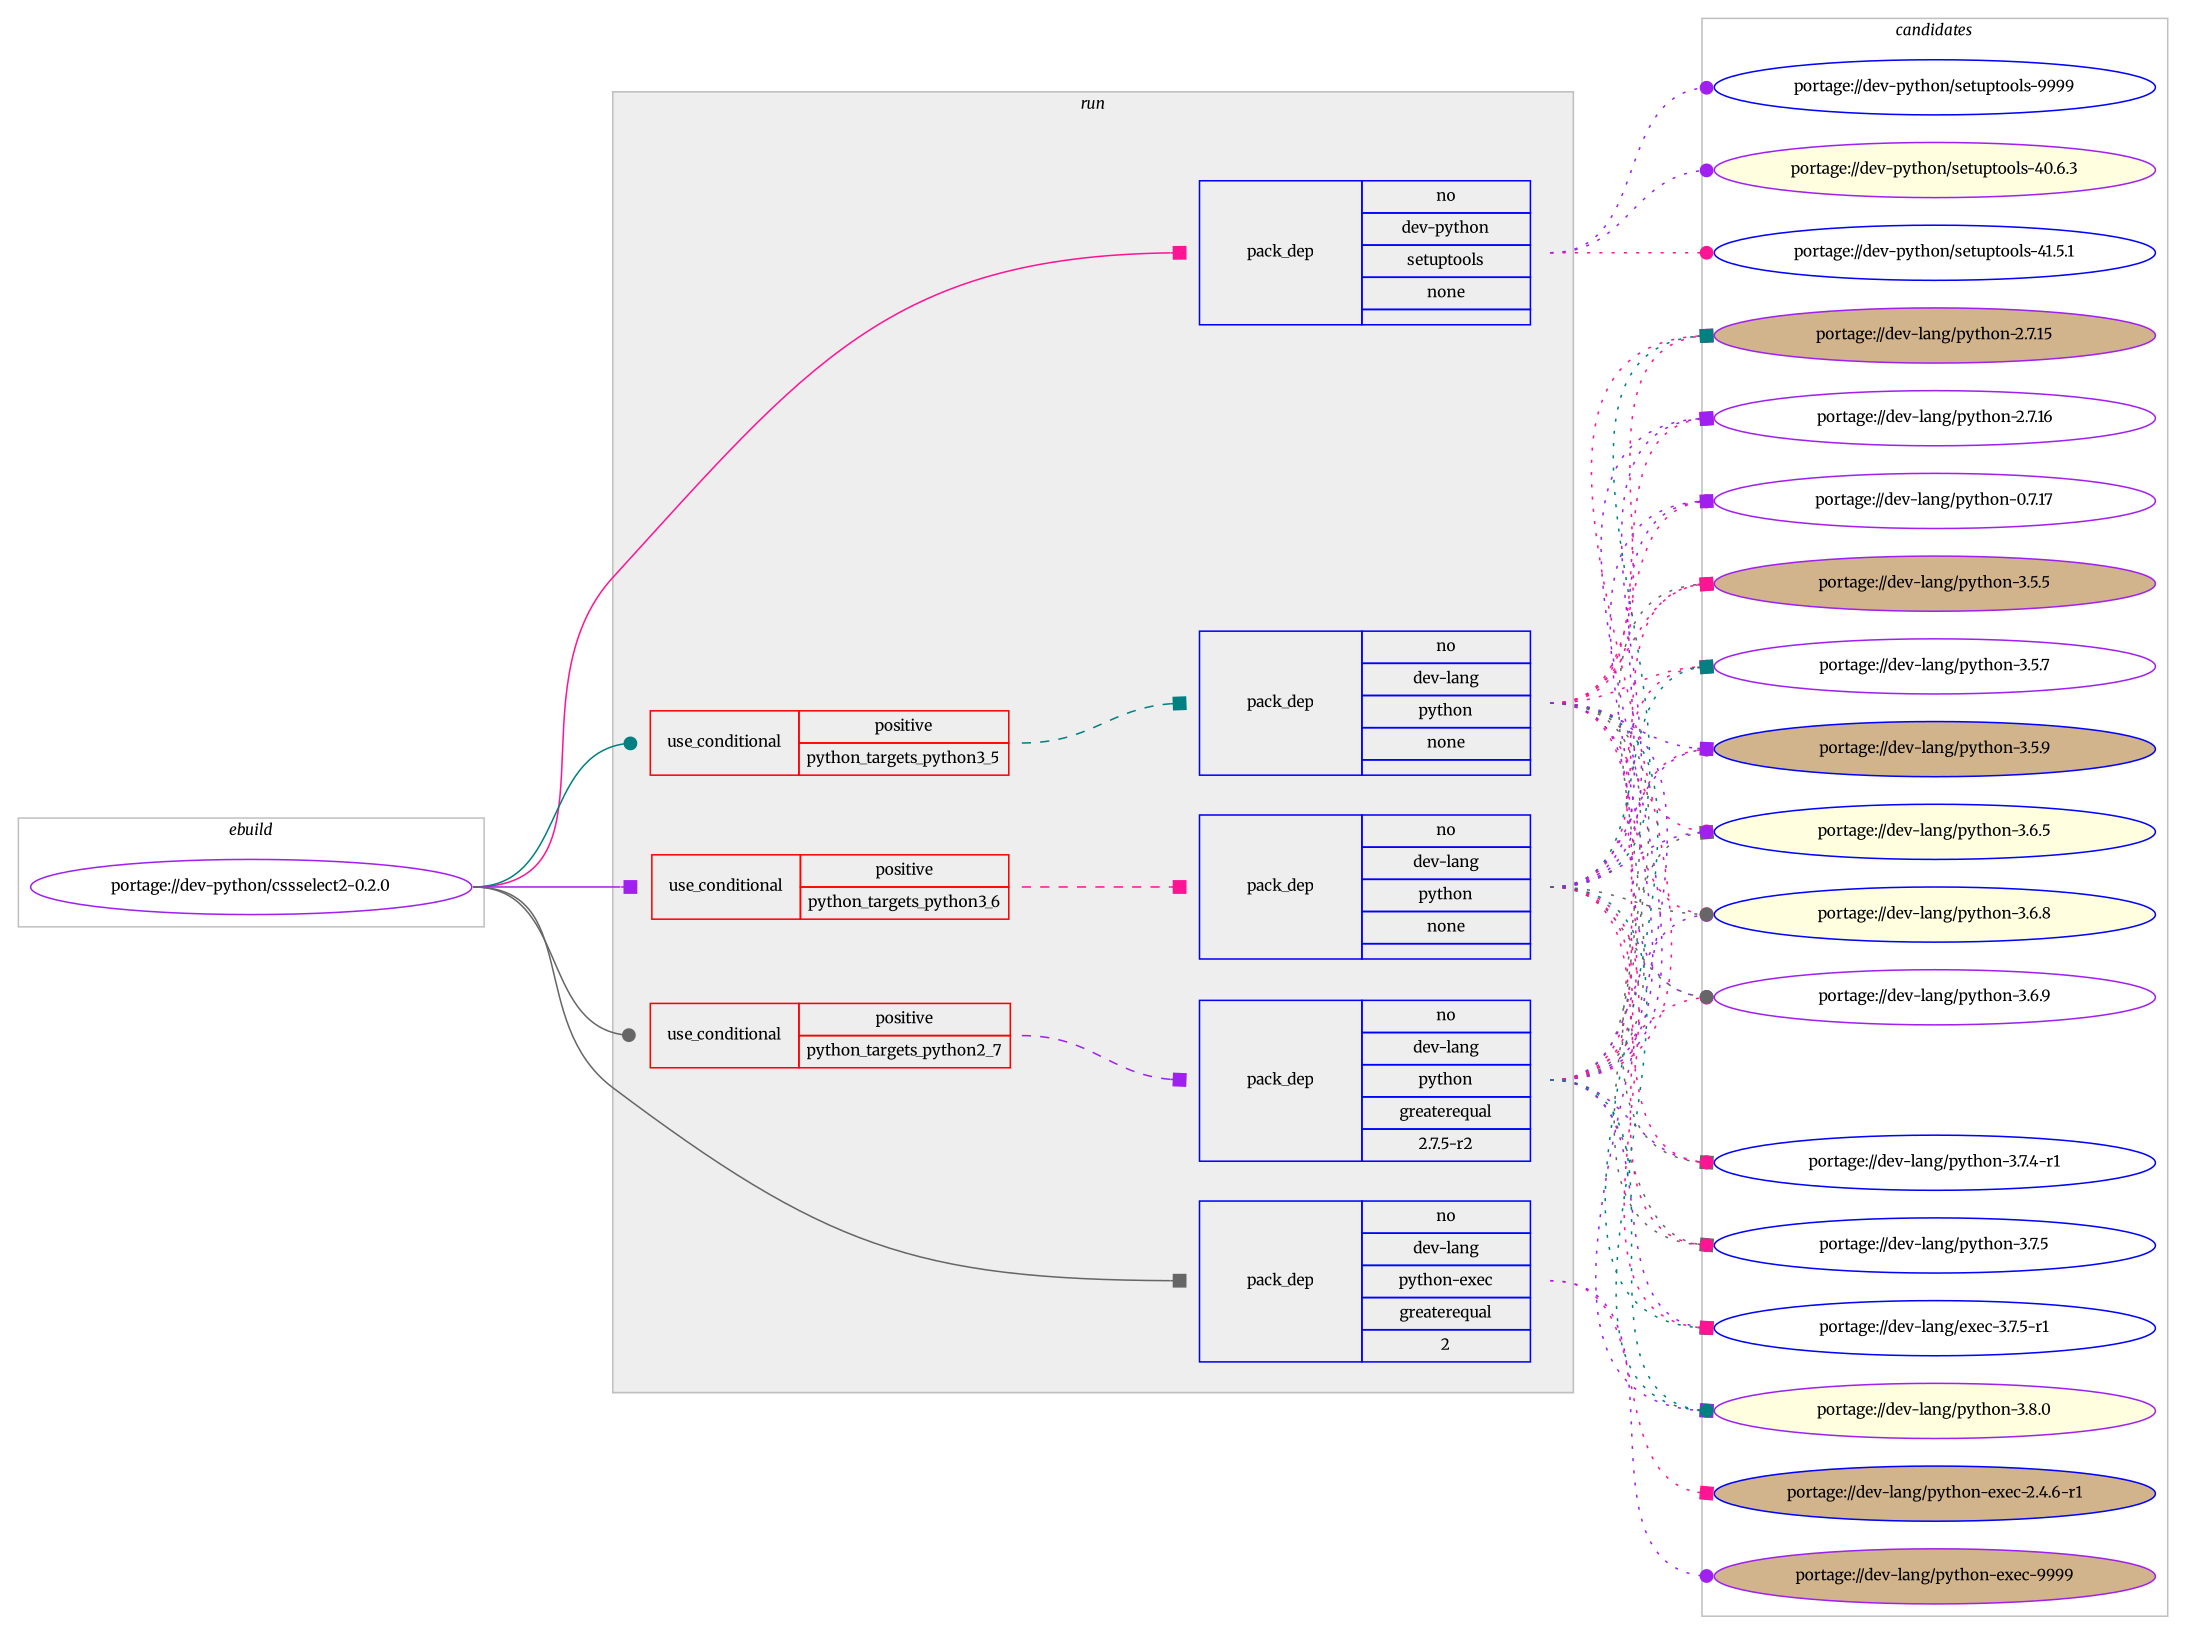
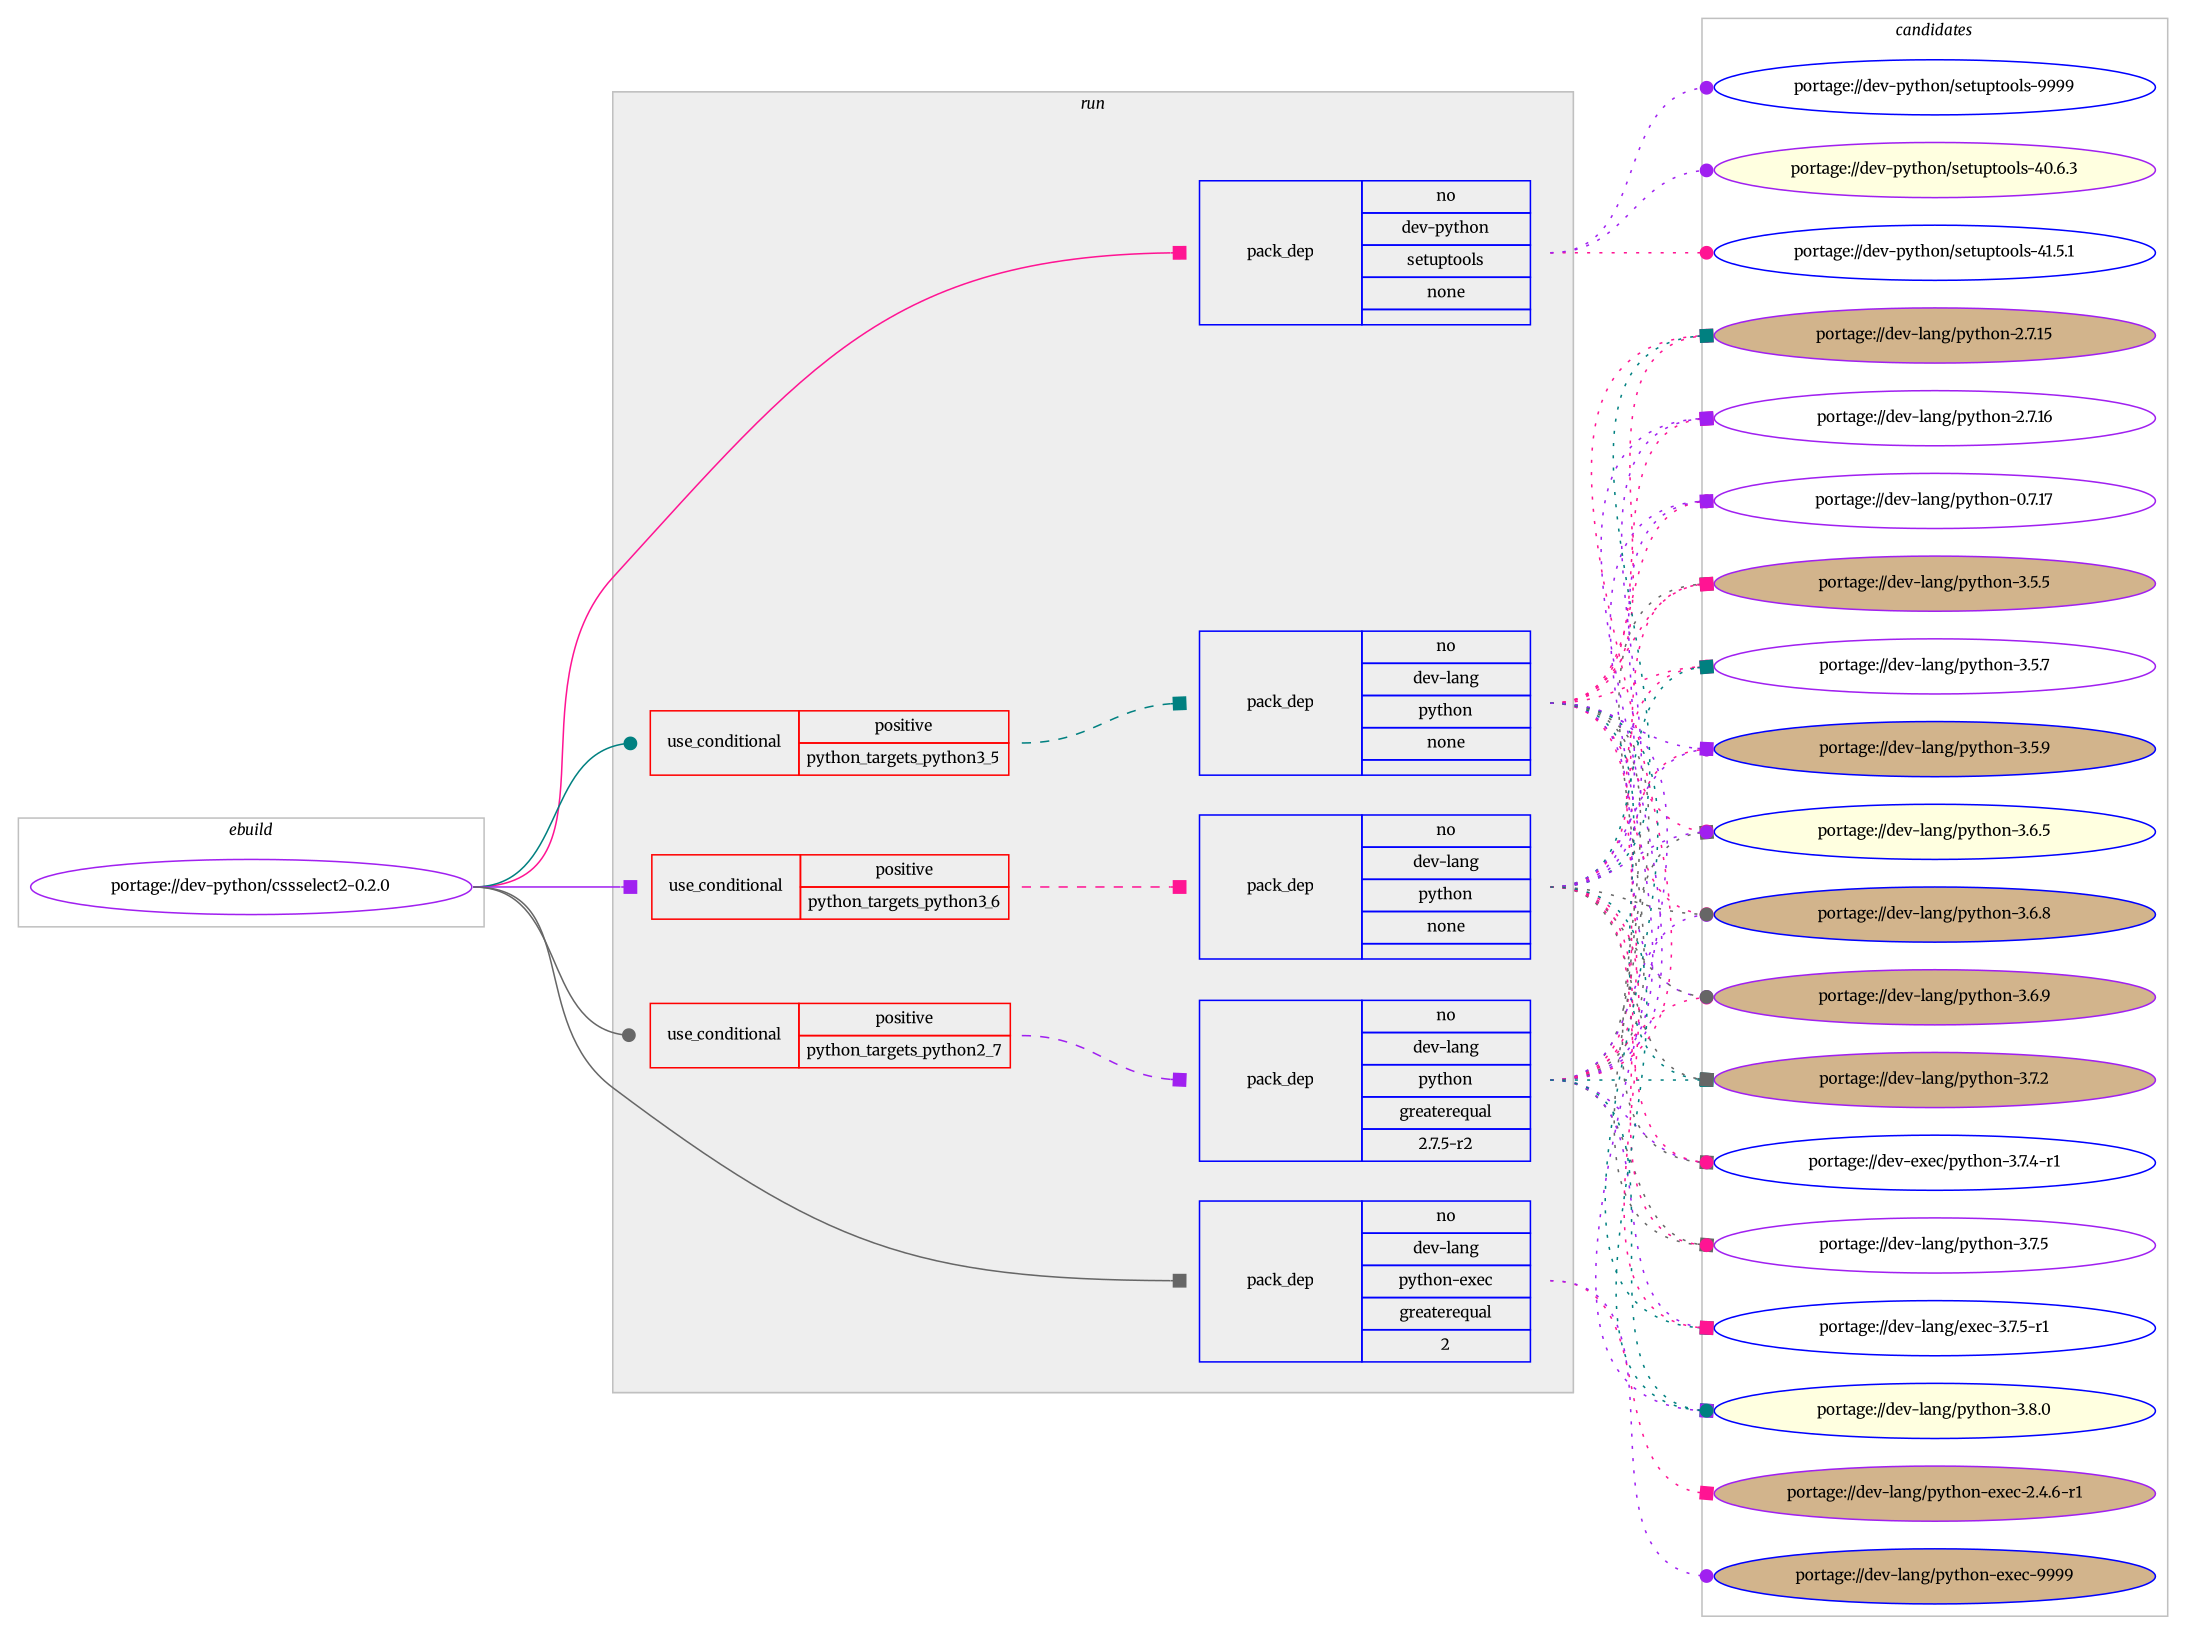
(1935, 915) -> (1935, 915)
(1935, 997) -> (1935, 997)
none -> (1935, 1080)
(1935, 1163) -> (1935, 1163)
(1935, 1245) -> (1935, 1245)
(1935, 1411) -> (1935, 1411)
(1935, 1494) -> (1935, 1494)
(1935, 1576) -> (1935, 1576)
